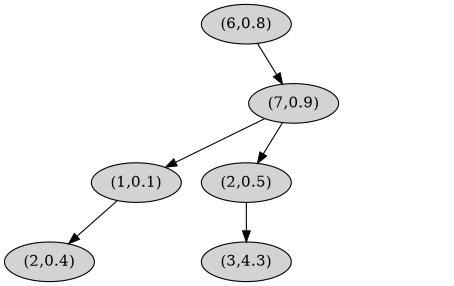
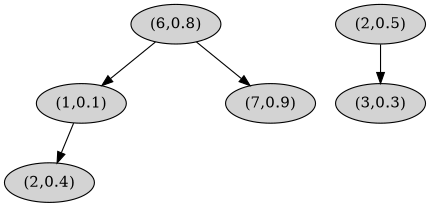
(273, 138) -> none
(220, 140) -> (133, 60)
(246, 262) -> (381, 103)
